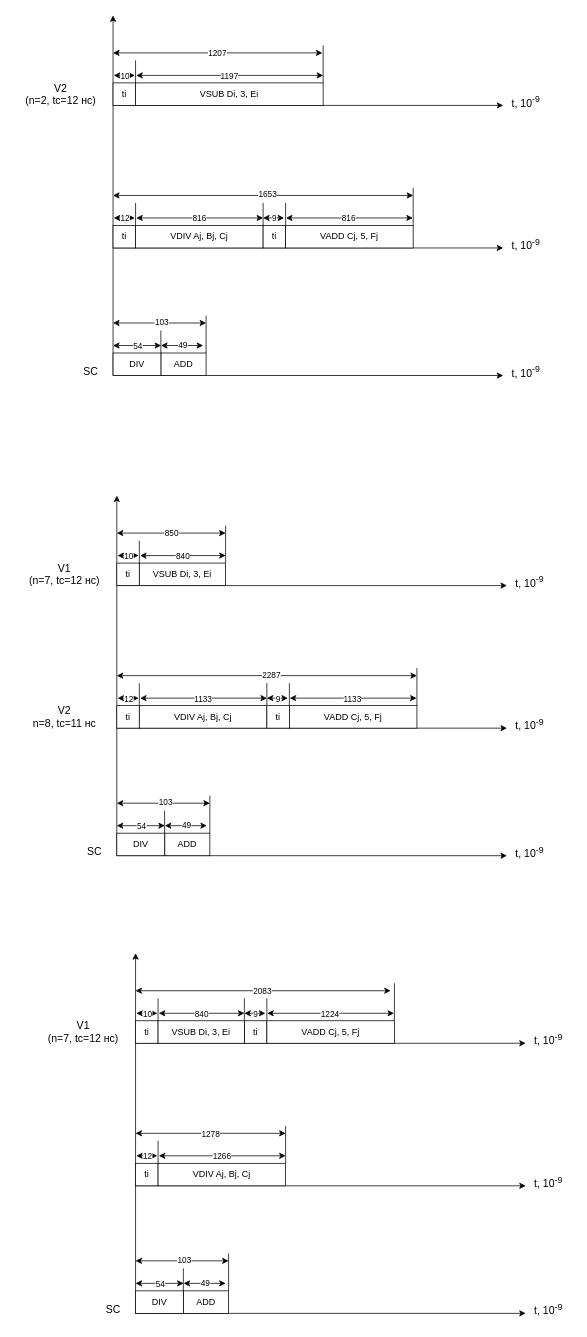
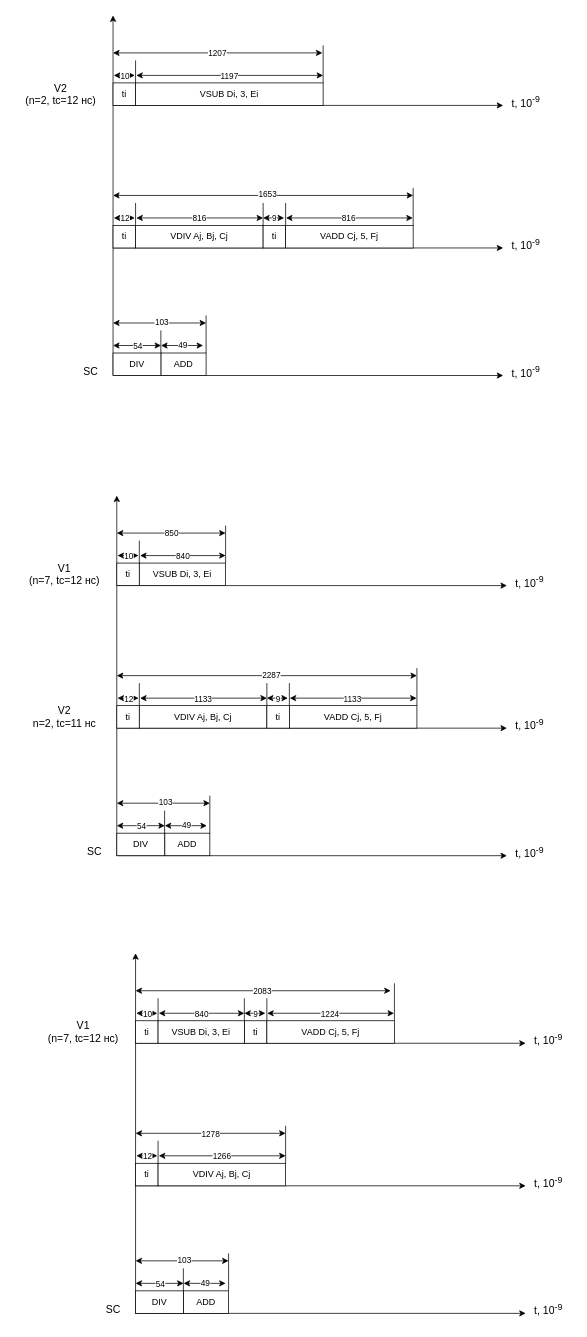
(65, 717) -> (65, 717)
